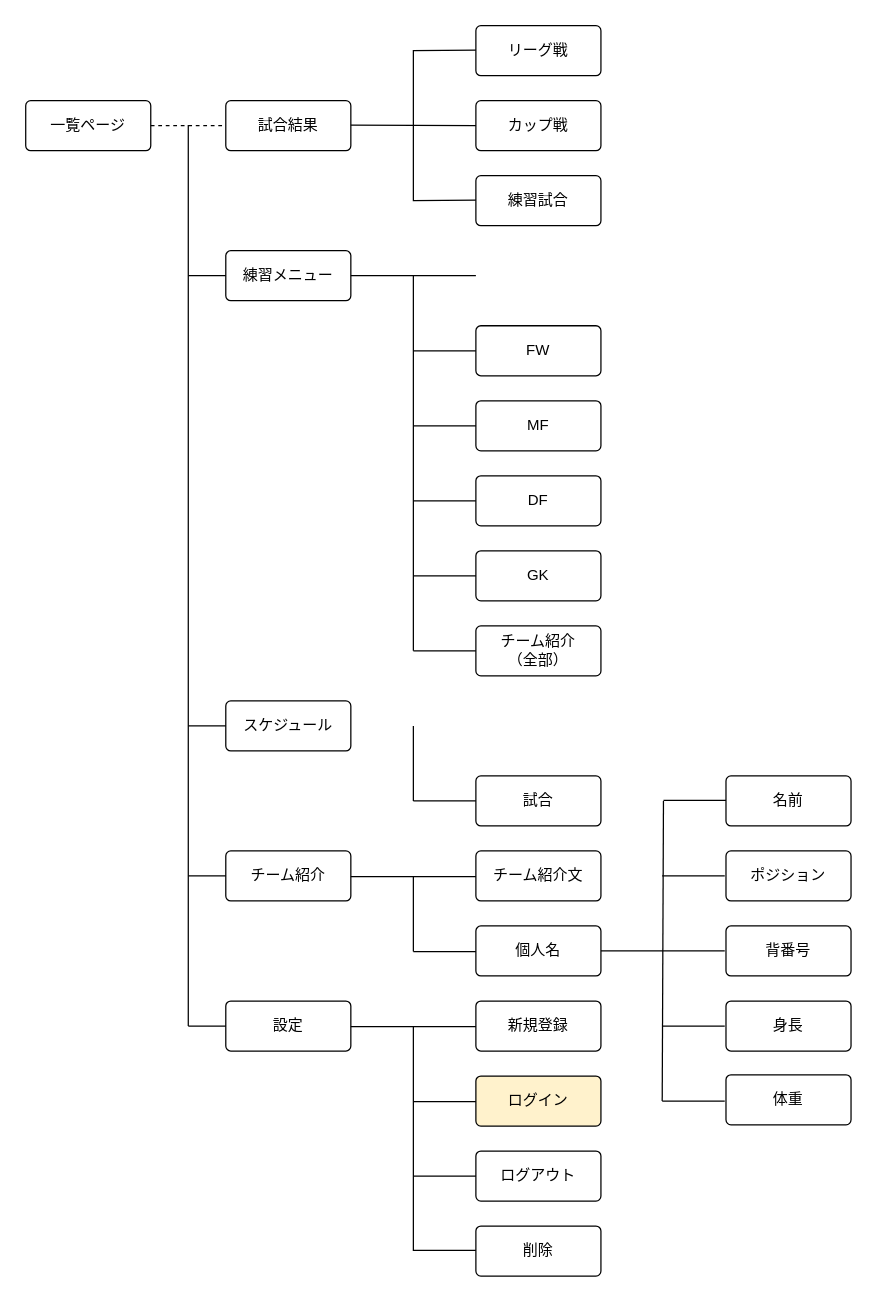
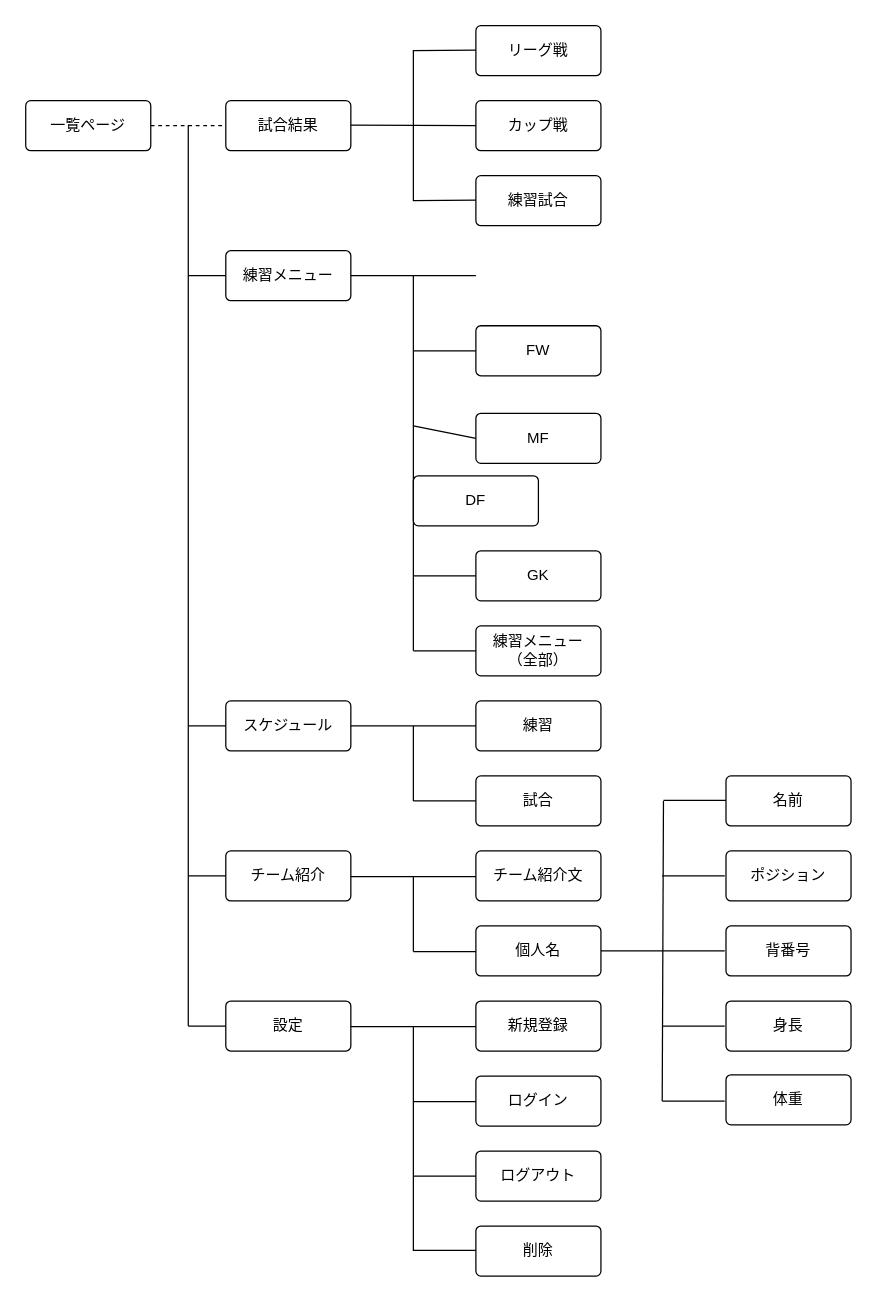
(538, 426) -> (538, 438)
(538, 501) -> (476, 501)
(538, 651) -> (538, 651)
none -> (411, 726)
none -> (538, 726)
(538, 1101) -> (538, 1101)
